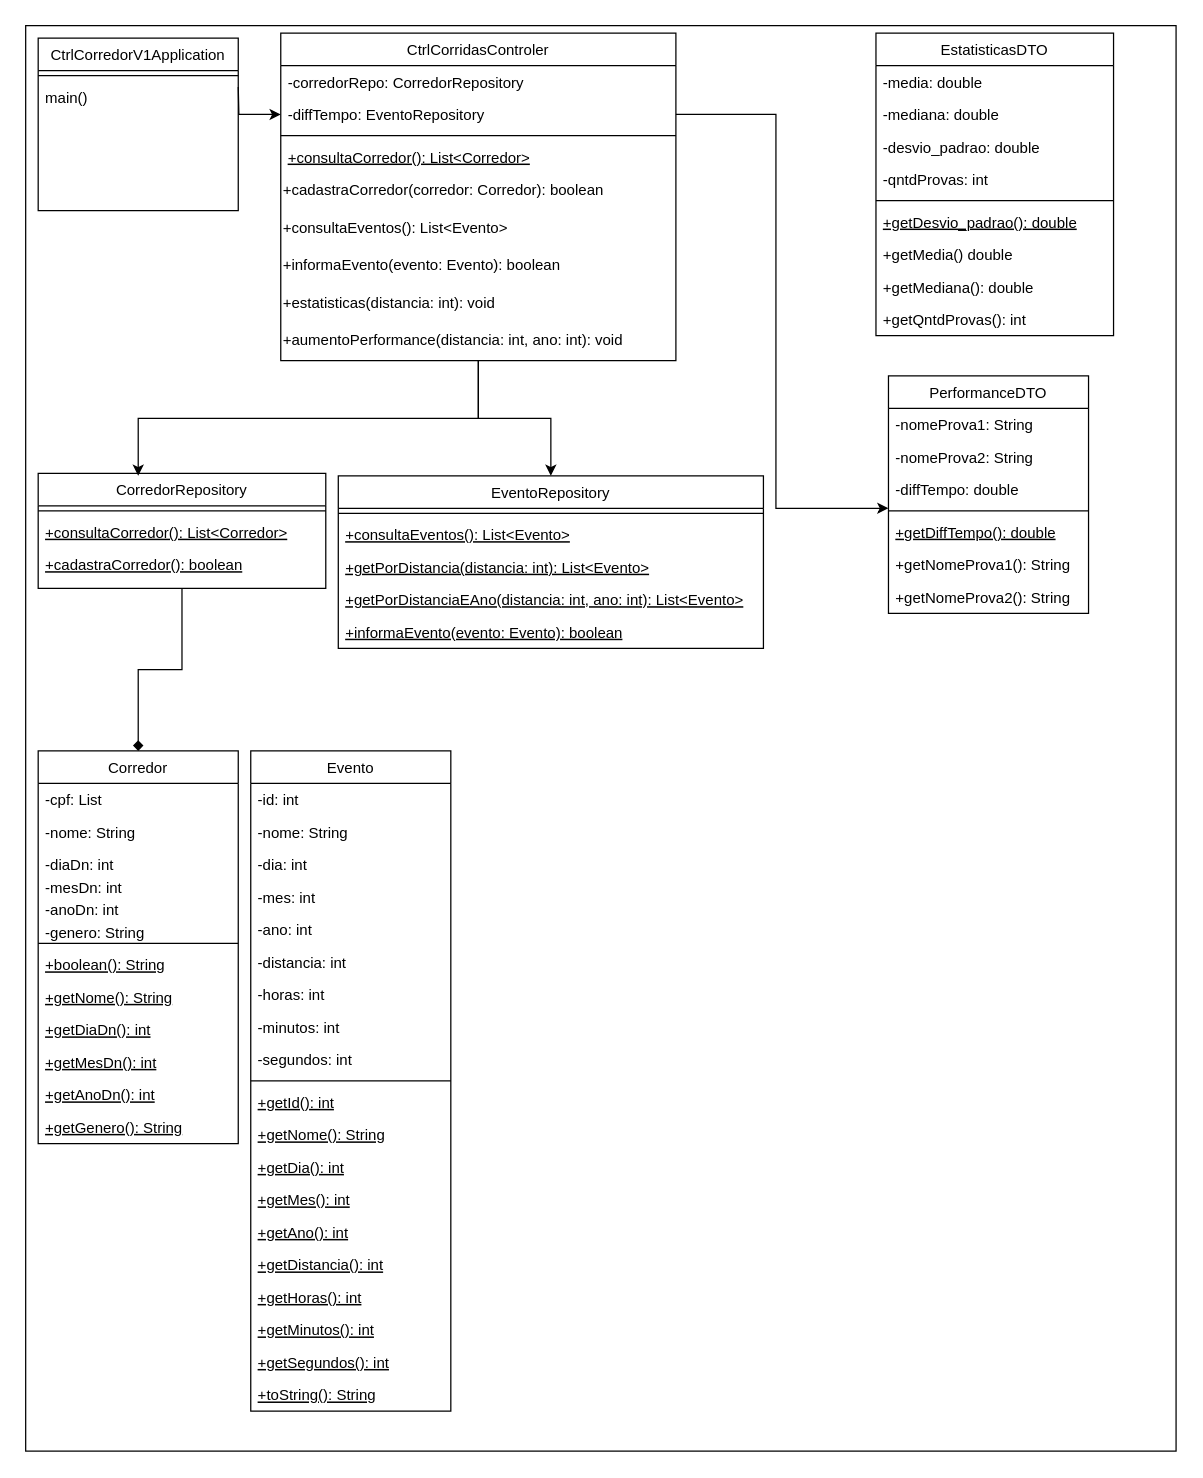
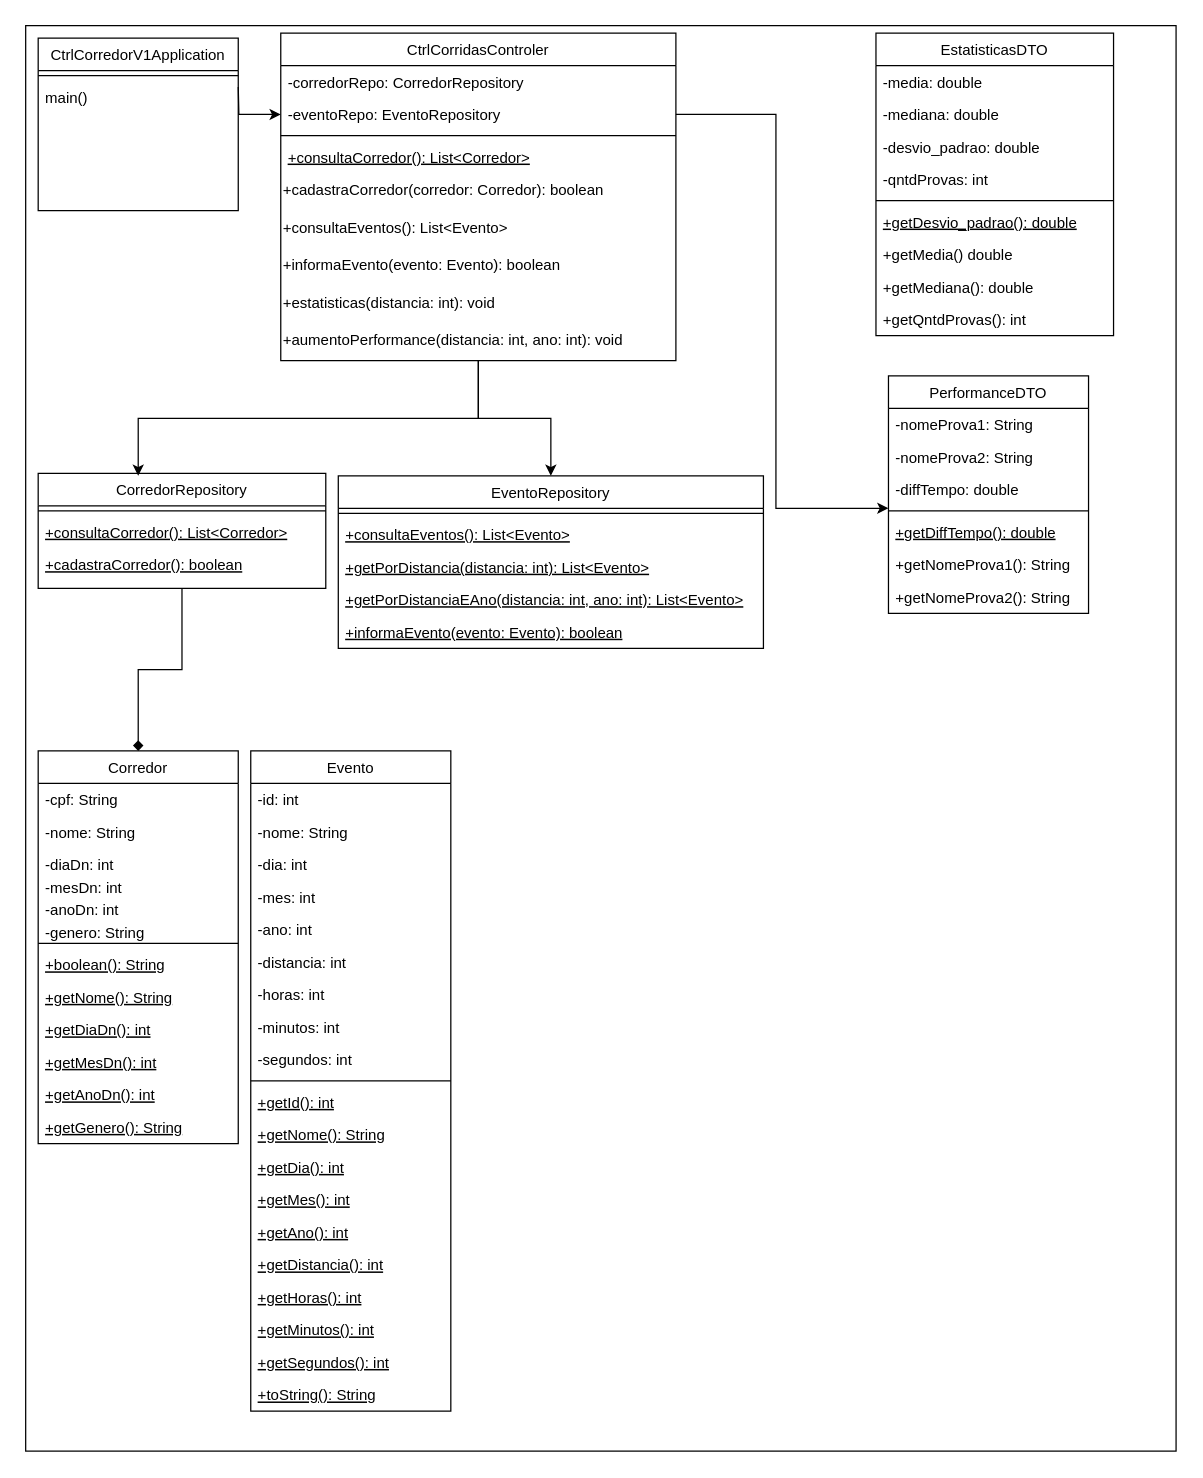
(397, 115) -> (403, 115)
(81, 800) -> (90, 800)
